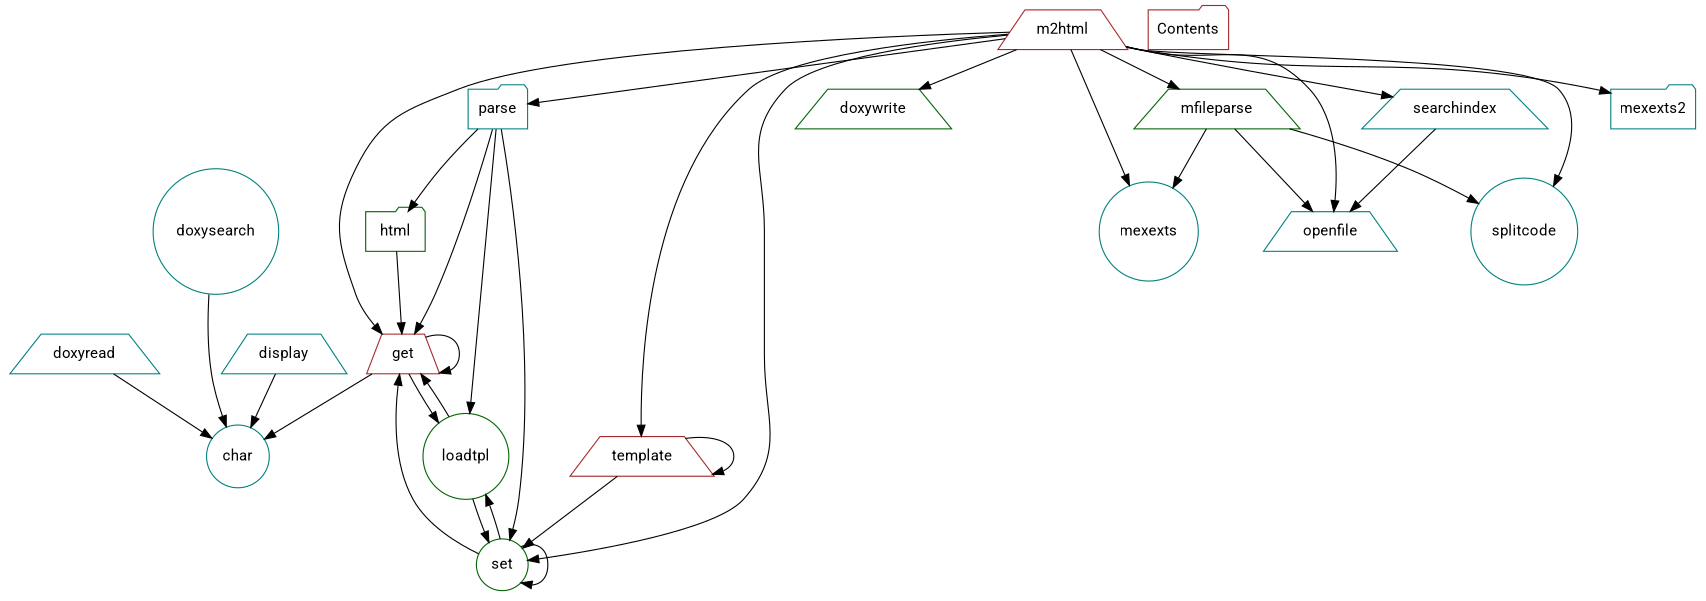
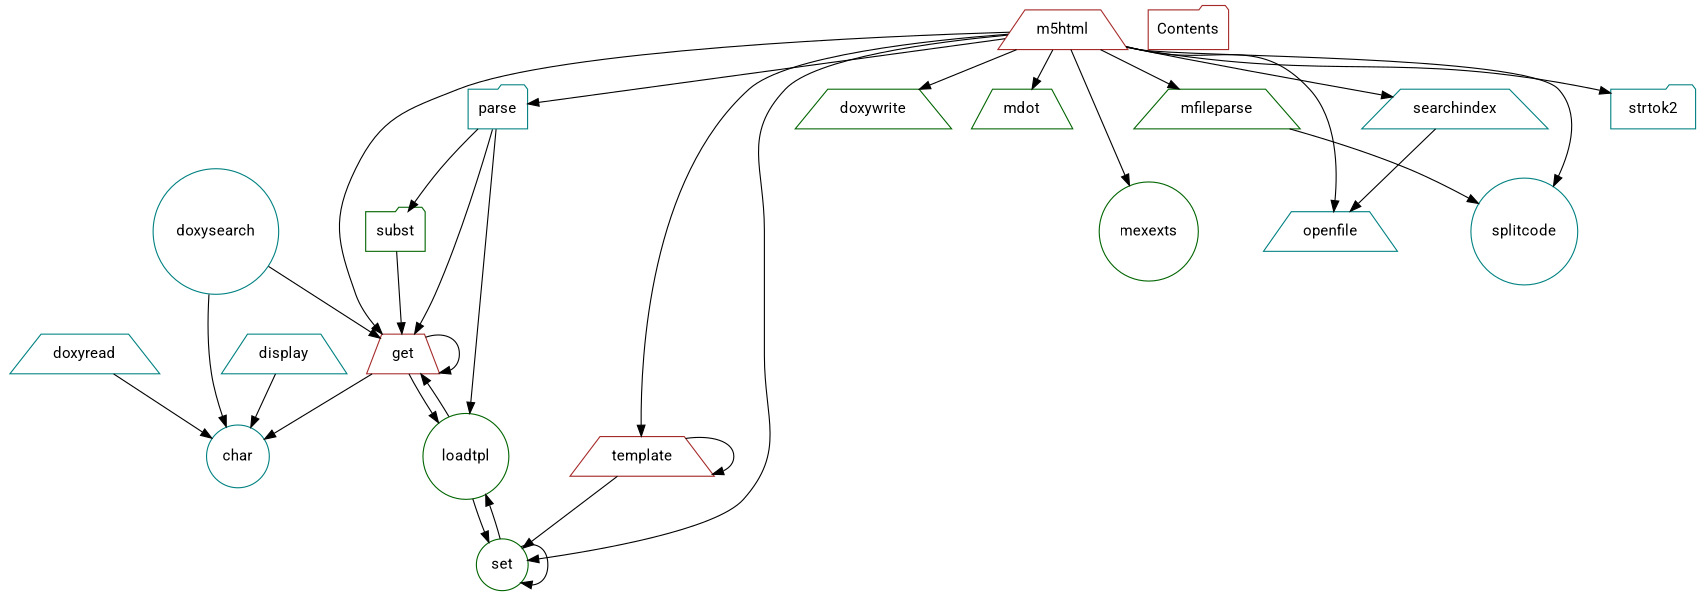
(1063, 30) -> (1063, 30)
none -> (1022, 109)
(1653, 109) -> (1653, 109)
(1192, 154) -> none
(1270, 166) -> none
(395, 232) -> (395, 232)
(1149, 232) -> (1149, 232)
(523, 329) -> none
(407, 486) -> (320, 299)
